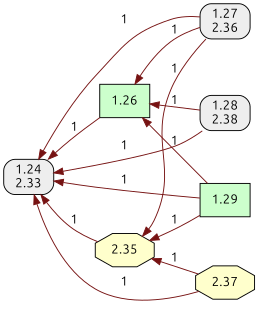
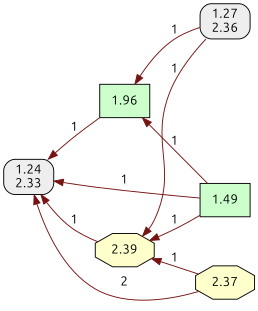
(107, 64) -> none
(125, 101) -> (125, 101)
(225, 113) -> none
(225, 200) -> (225, 200)
(125, 250) -> (125, 250)
(125, 282) -> (125, 282)
